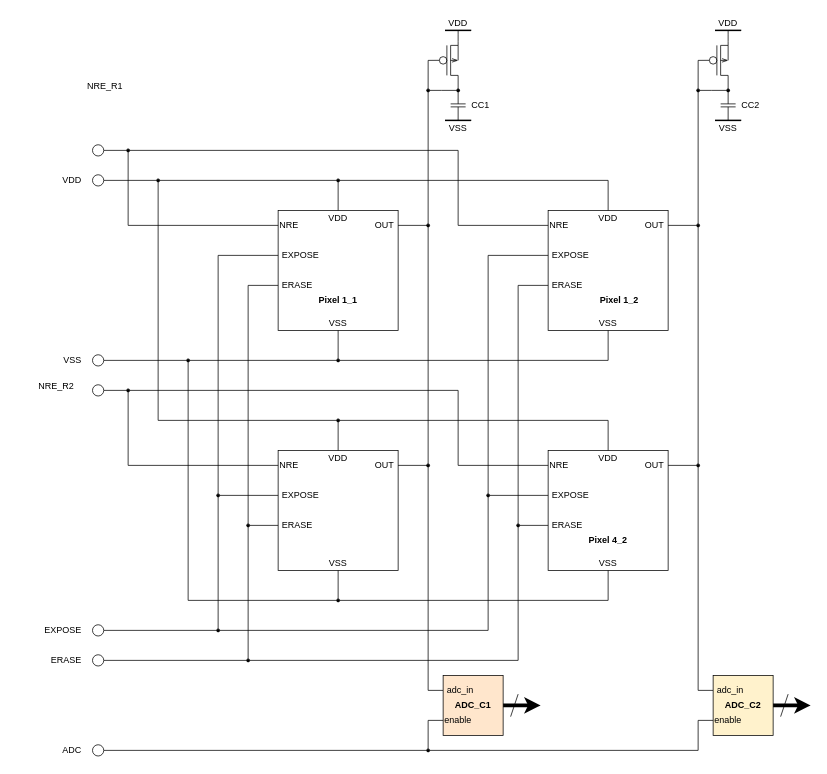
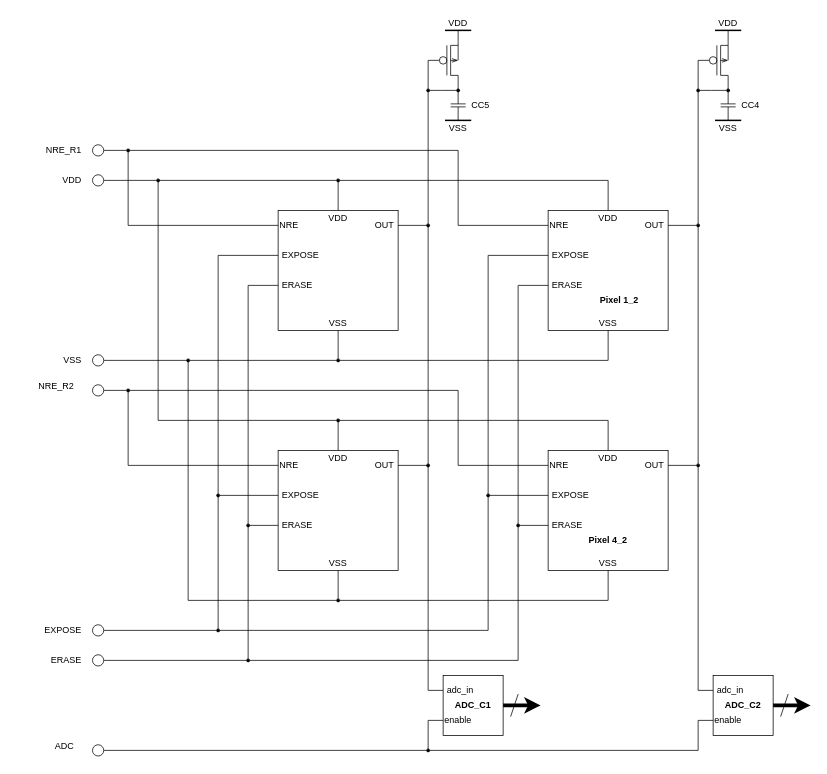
(94, 87) -> (53, 150)
(480, 105) -> (480, 105)
(750, 105) -> (750, 105)
(338, 300) -> none
(473, 705) -> (473, 705)
(743, 705) -> (743, 705)
(53, 750) -> (45, 747)
